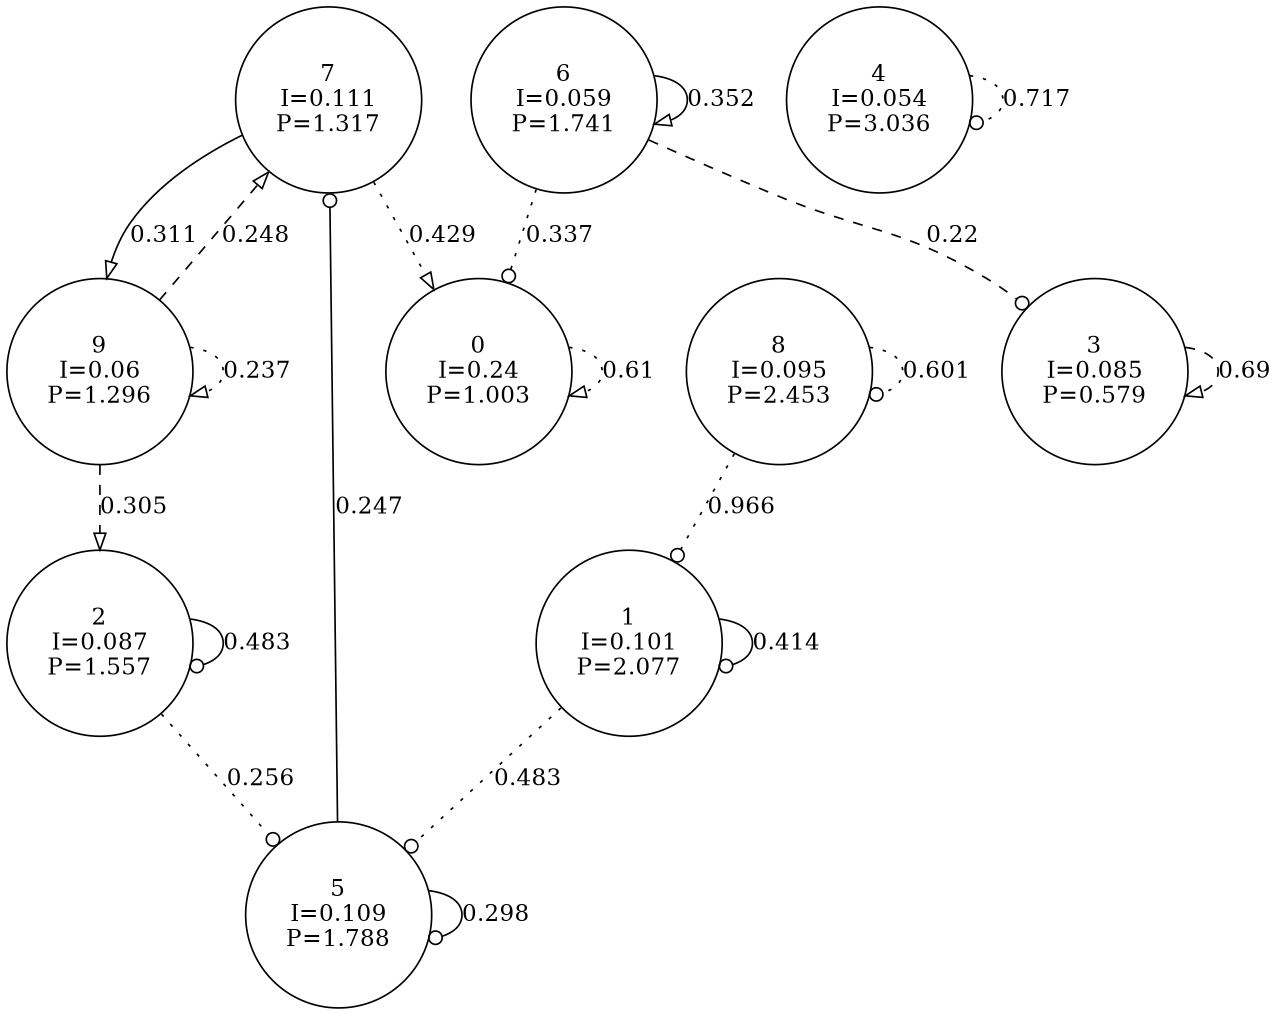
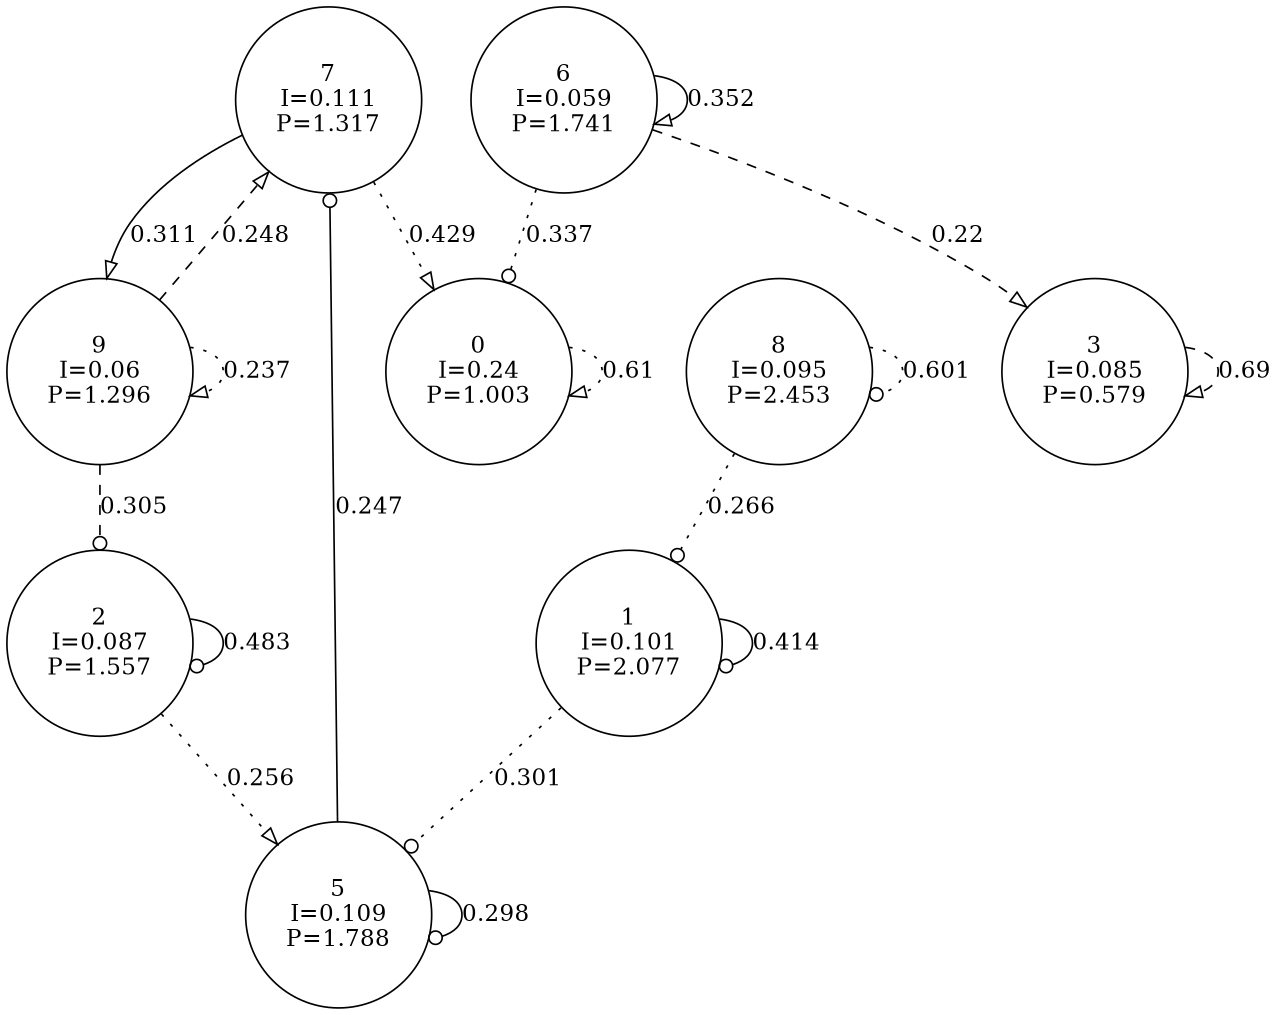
(880, 100) -> none
(835, 217) -> (838, 202)
(100, 499) -> (100, 501)
(742, 507) -> (742, 507)
(215, 774) -> (214, 773)
(528, 779) -> (528, 779)
